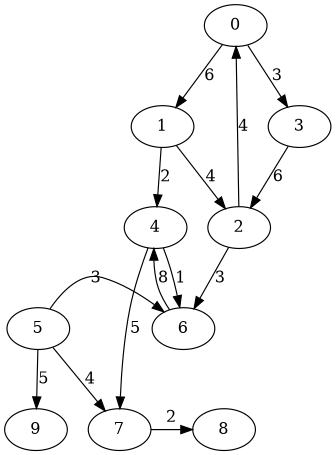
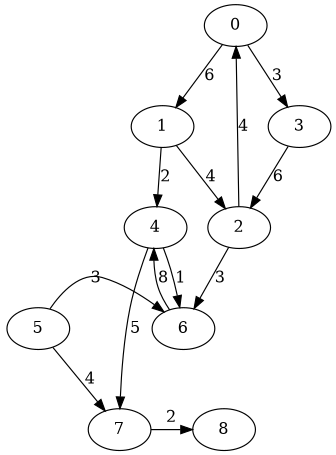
(36, 430) -> none
